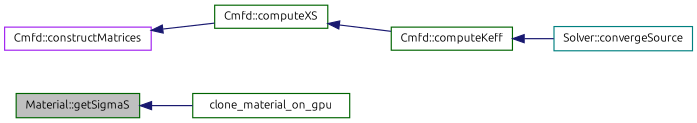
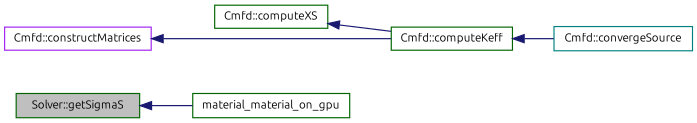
(189, 26) -> (277, 39)
(623, 39) -> (623, 39)
(78, 106) -> (78, 106)
(271, 106) -> (271, 106)
